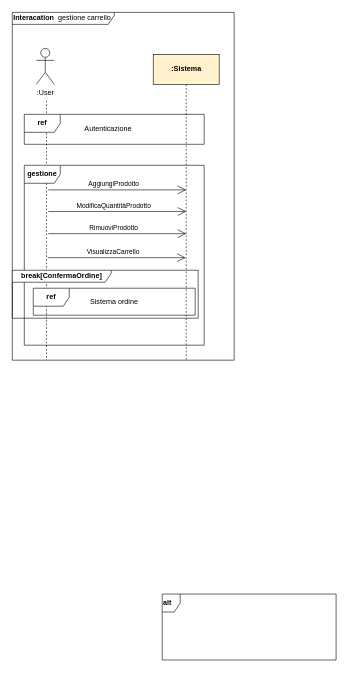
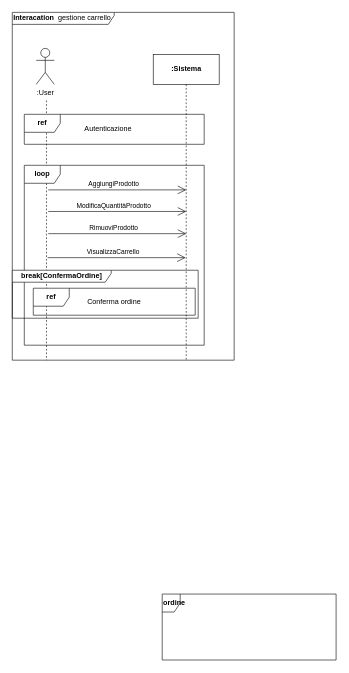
(186, 69) -> (186, 69)
(42, 174) -> (42, 174)
(114, 302) -> (114, 302)
(169, 603) -> (172, 603)
